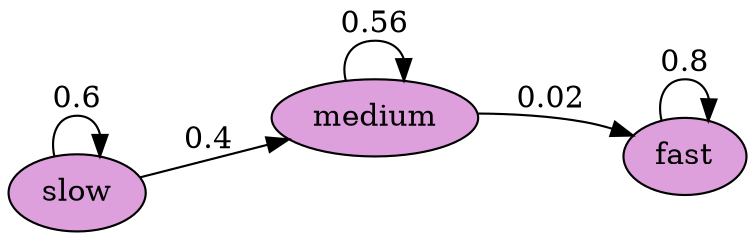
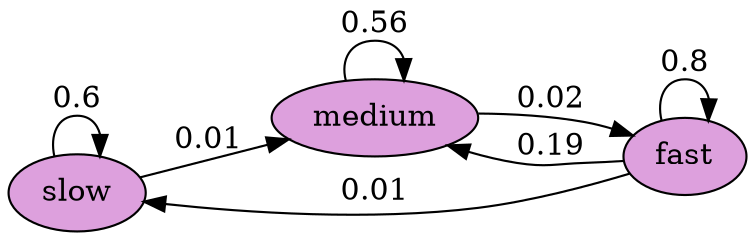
(209, 140) -> (209, 140)
none -> (546, 165)
none -> (399, 214)
